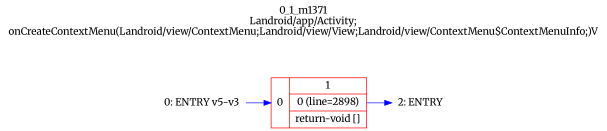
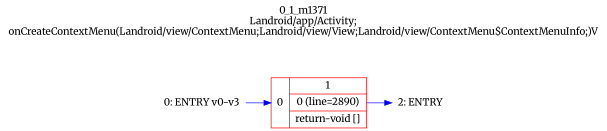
(328, 102) -> (328, 102)
(202, 103) -> (202, 103)
